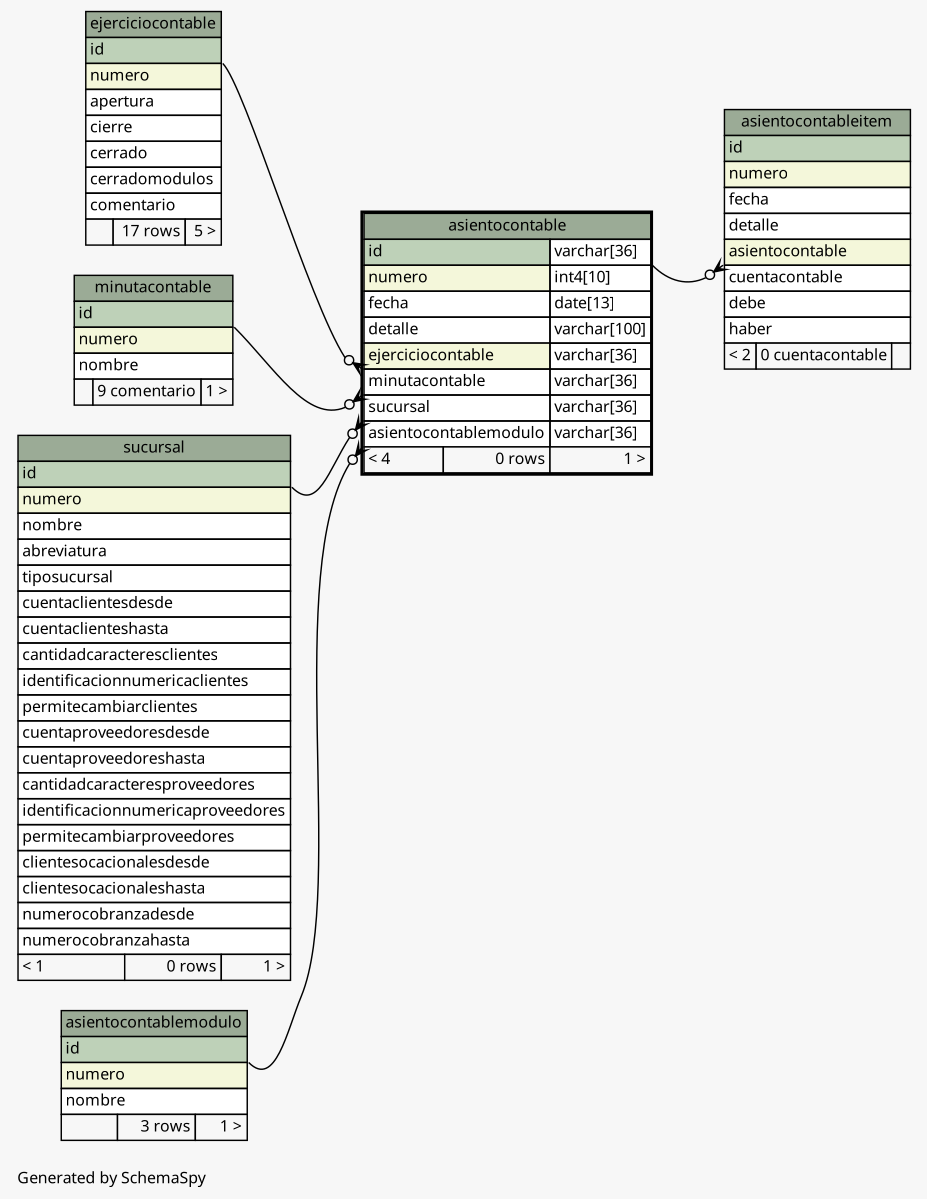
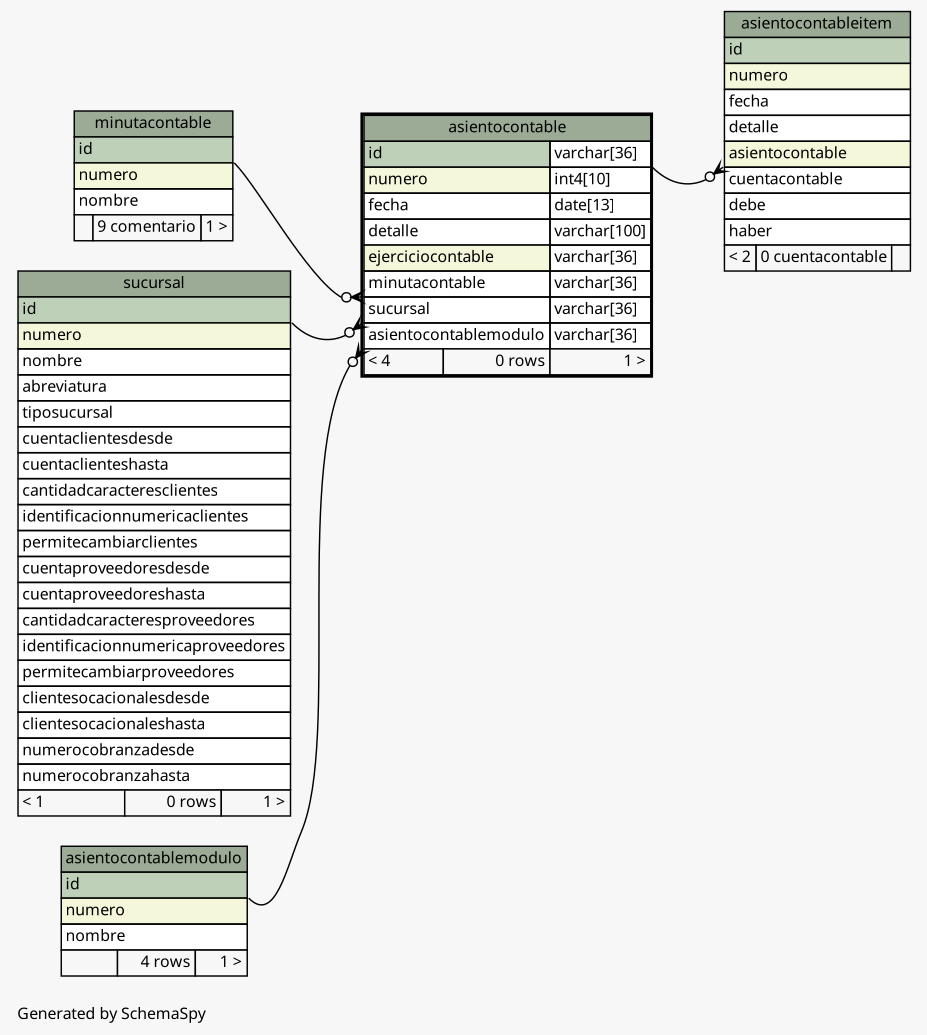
(154, 128) -> none
(166, 1127) -> (166, 962)
